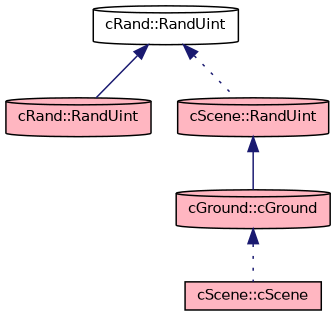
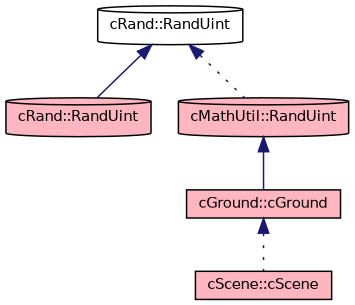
(253, 117) -> (264, 117)
(253, 209) -> (264, 204)
